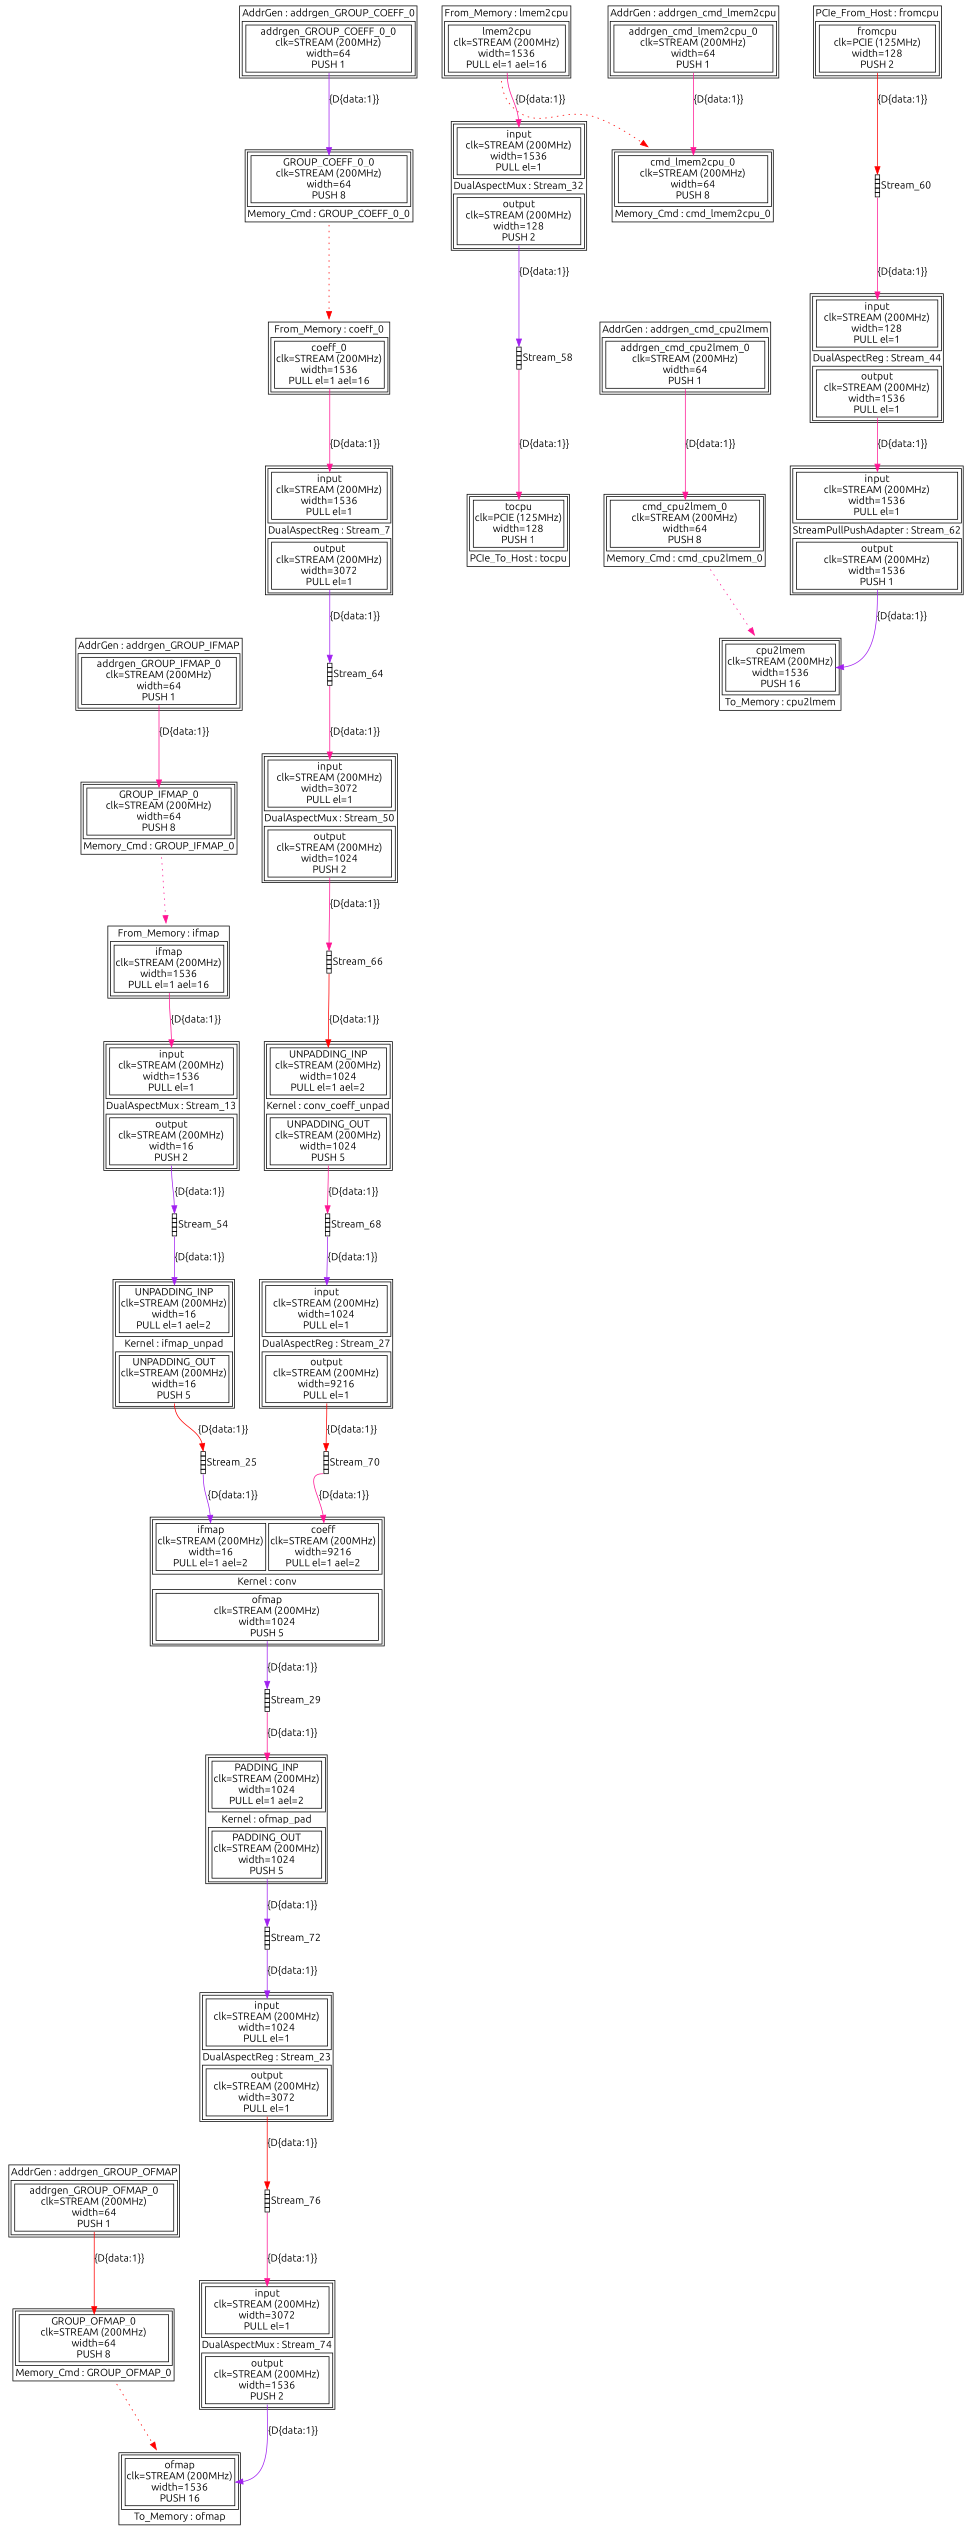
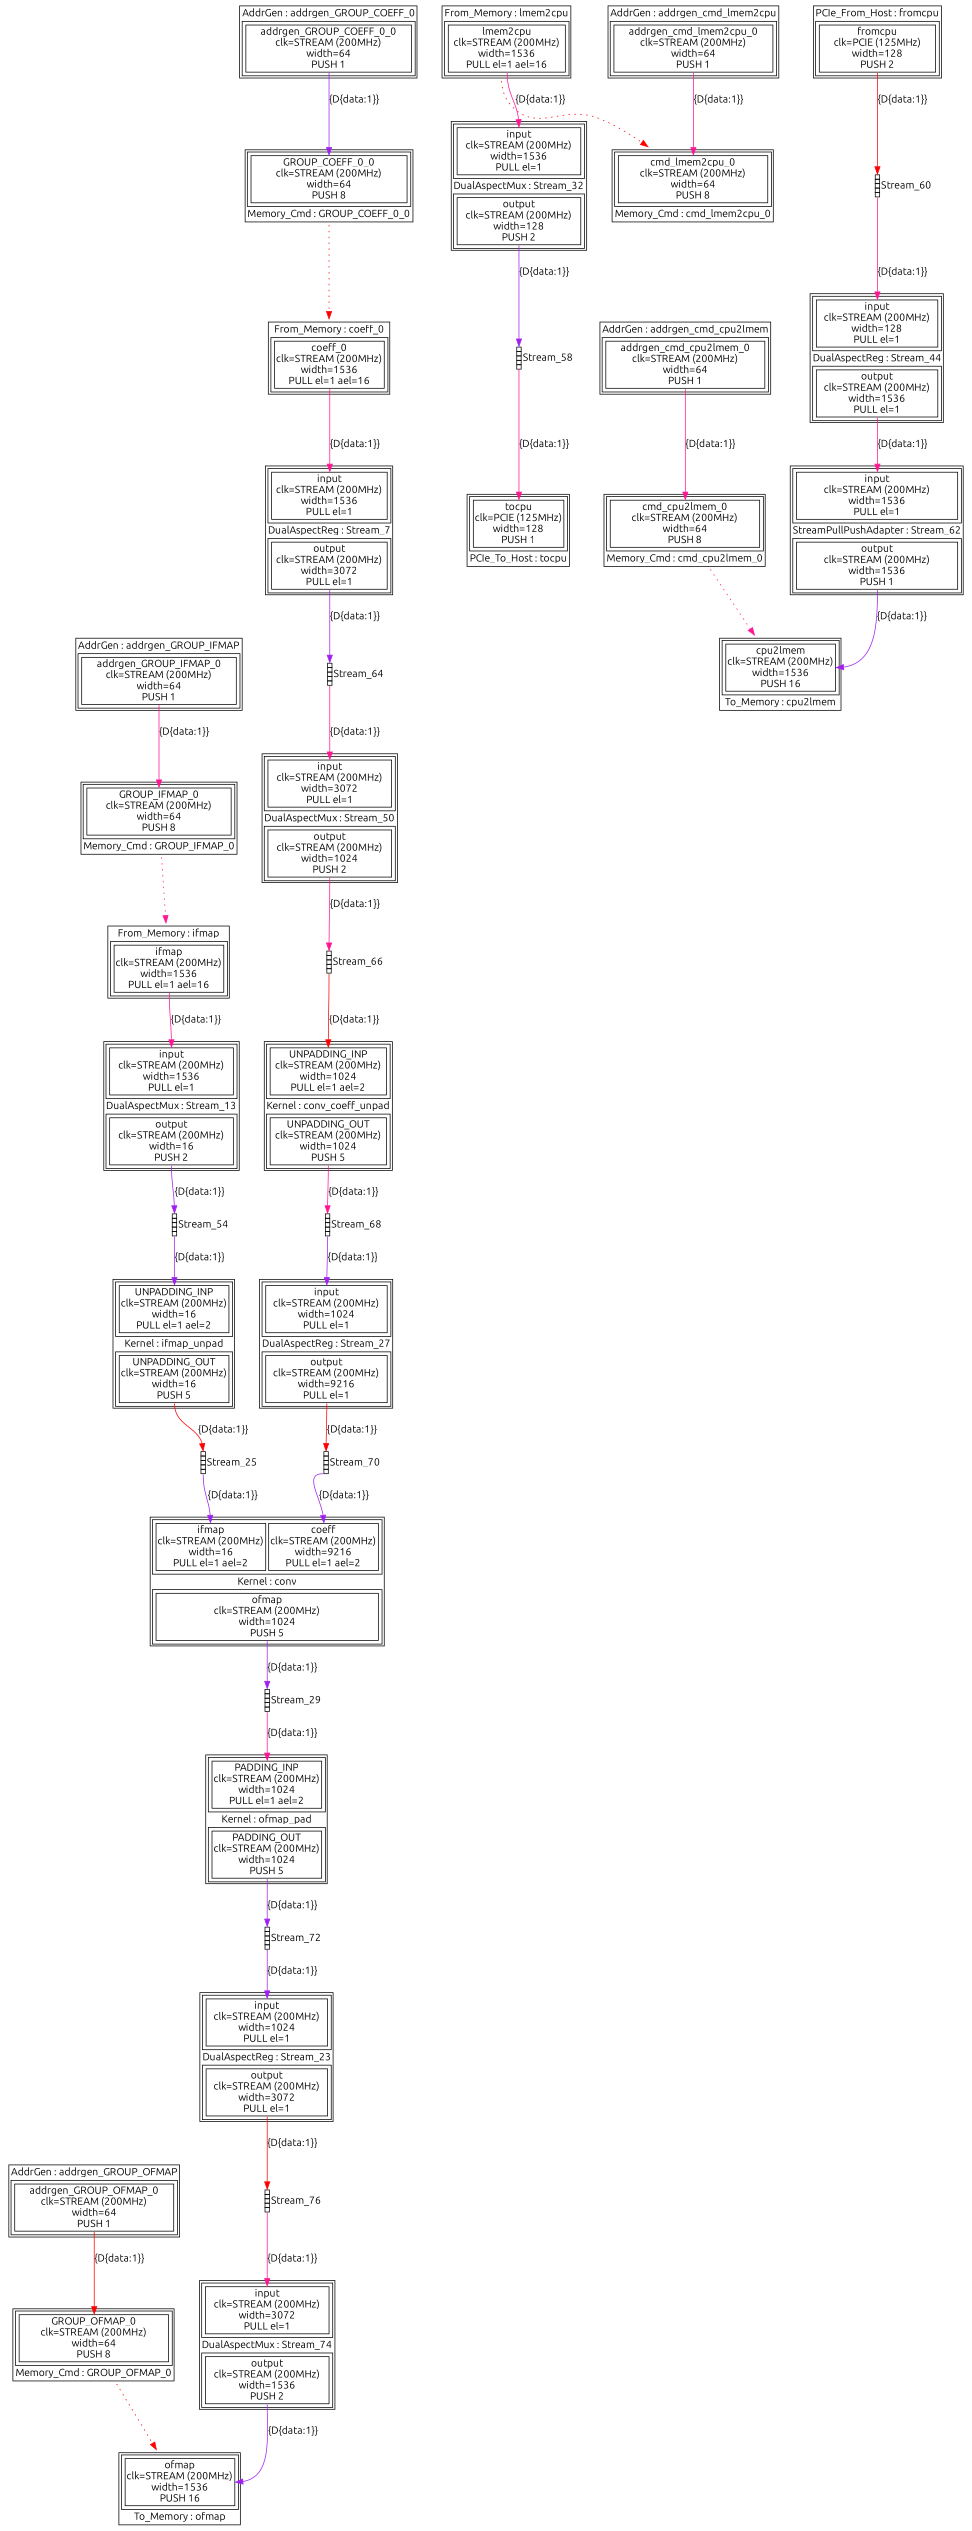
(316, 1492) -> (316, 1492)
